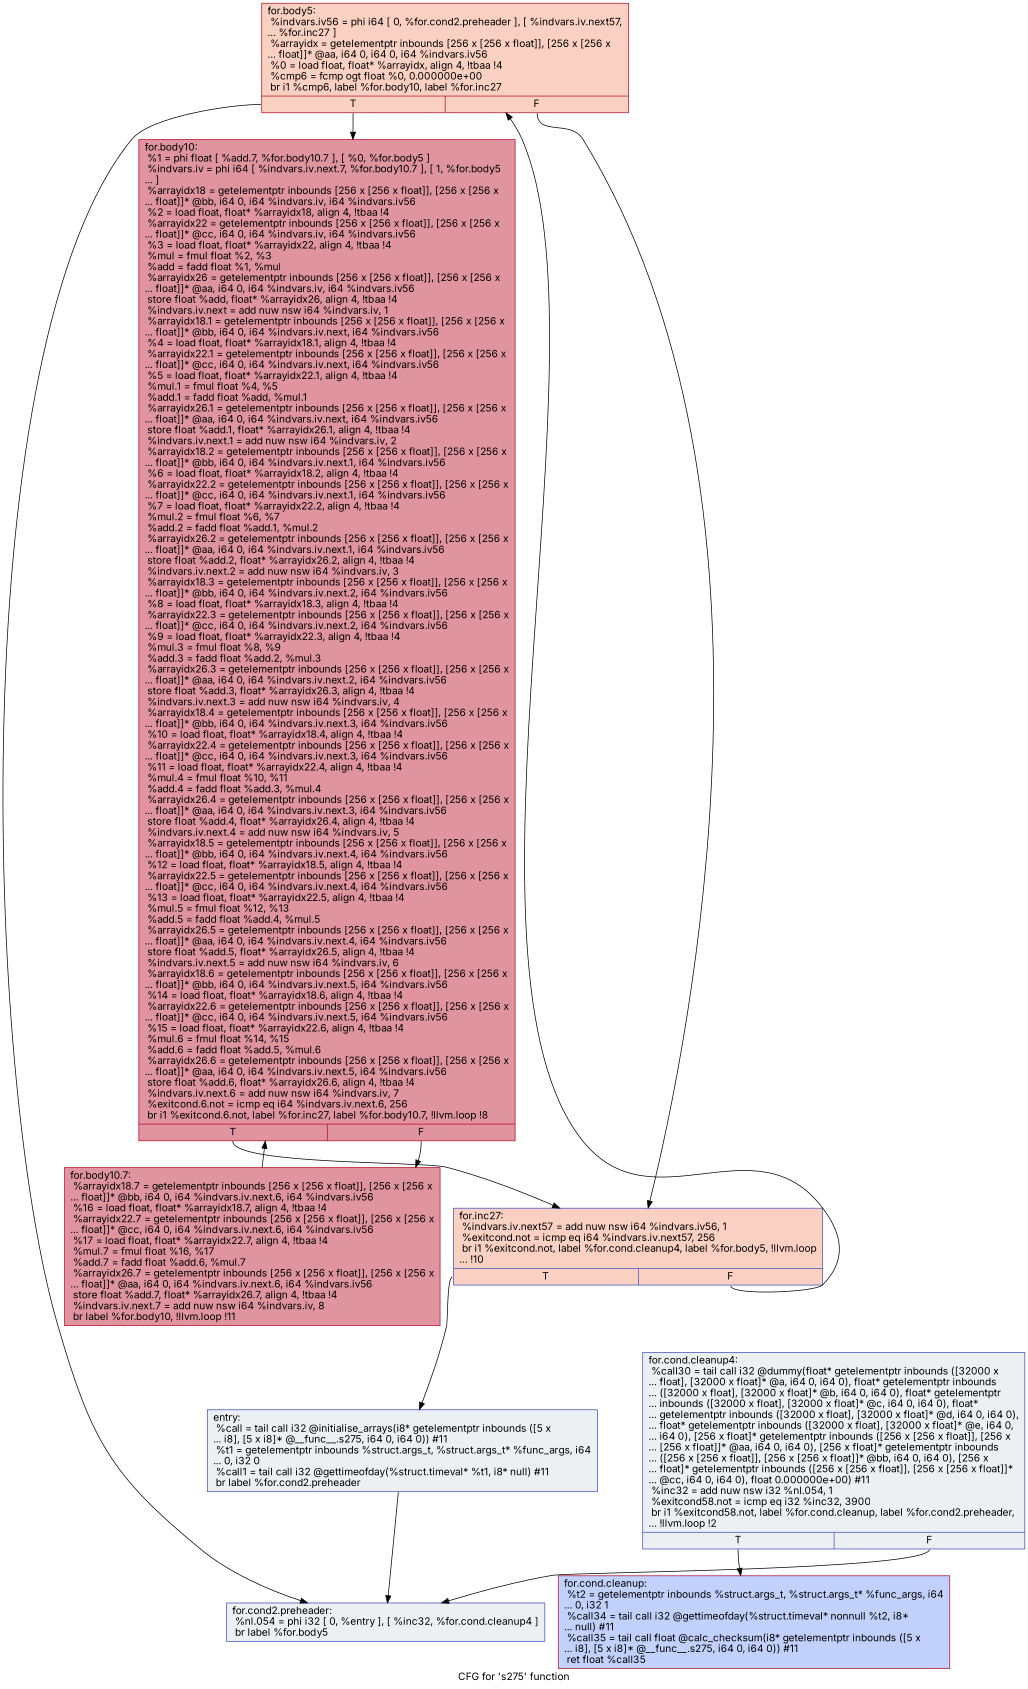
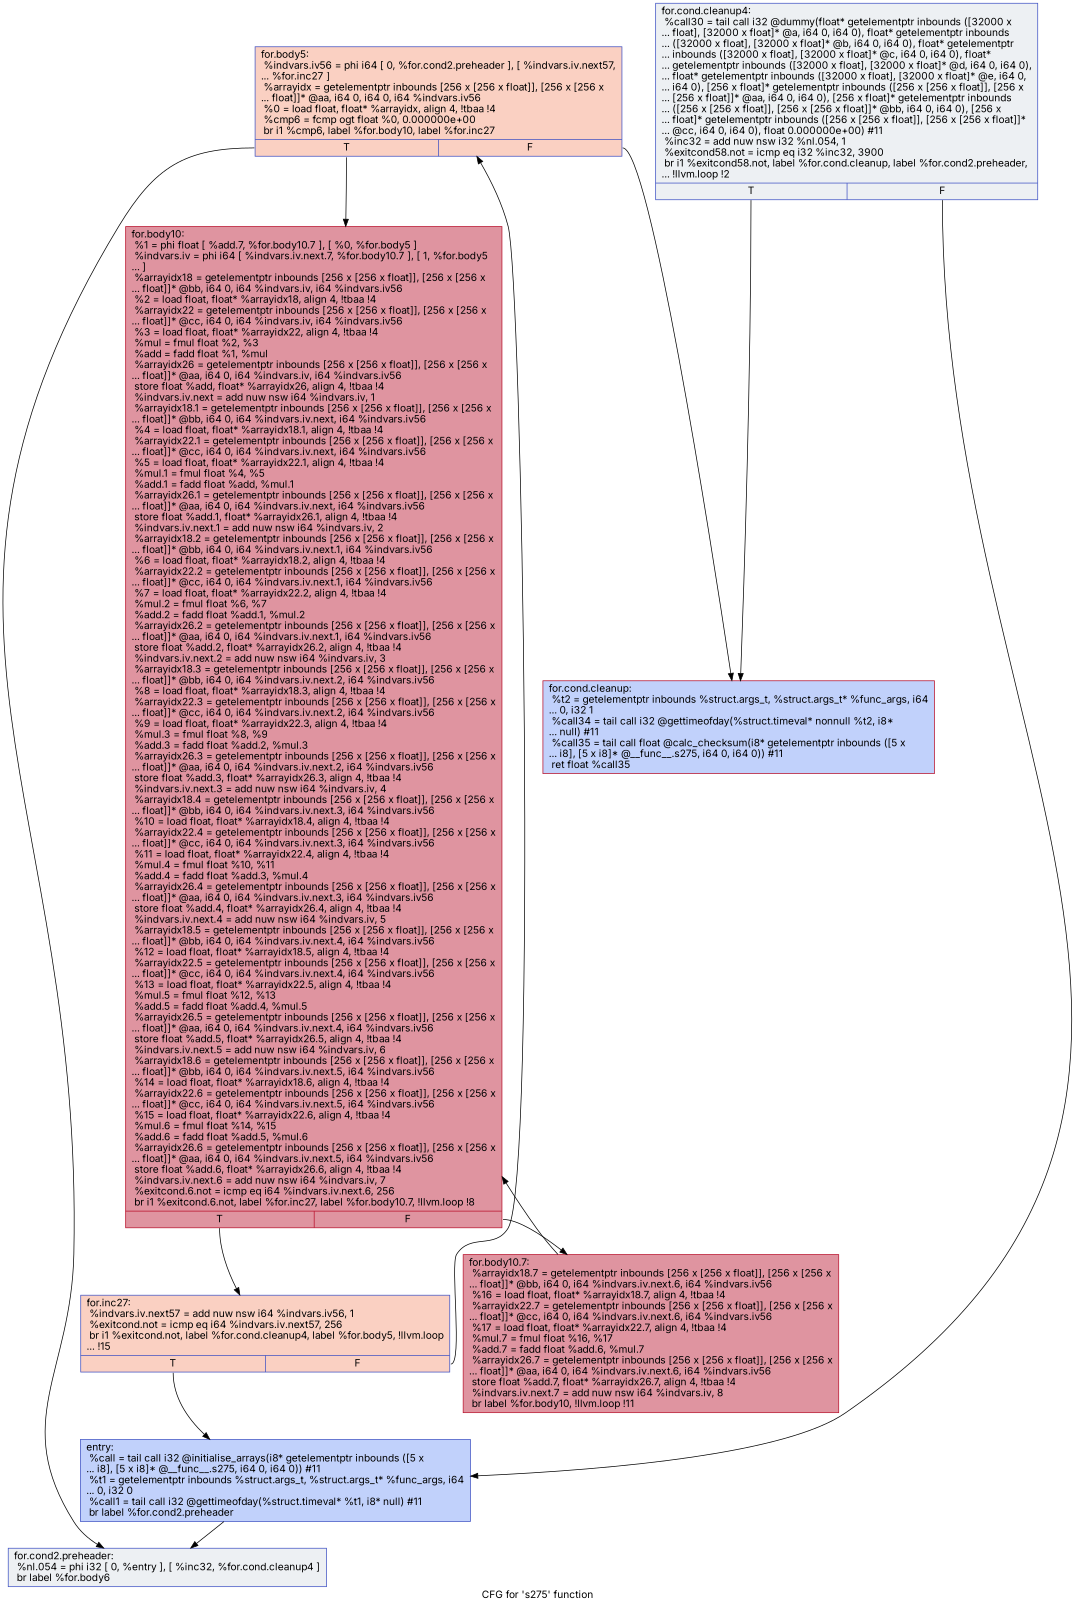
(445, 58) -> (439, 102)
(711, 633) -> (688, 408)
(472, 1260) -> (99, 1347)
(402, 1451) -> (275, 1480)
(688, 1571) -> (1071, 1028)
(281, 1633) -> (62, 1578)
